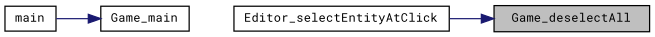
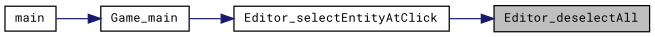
none -> (205, 19)
(572, 19) -> (572, 19)
